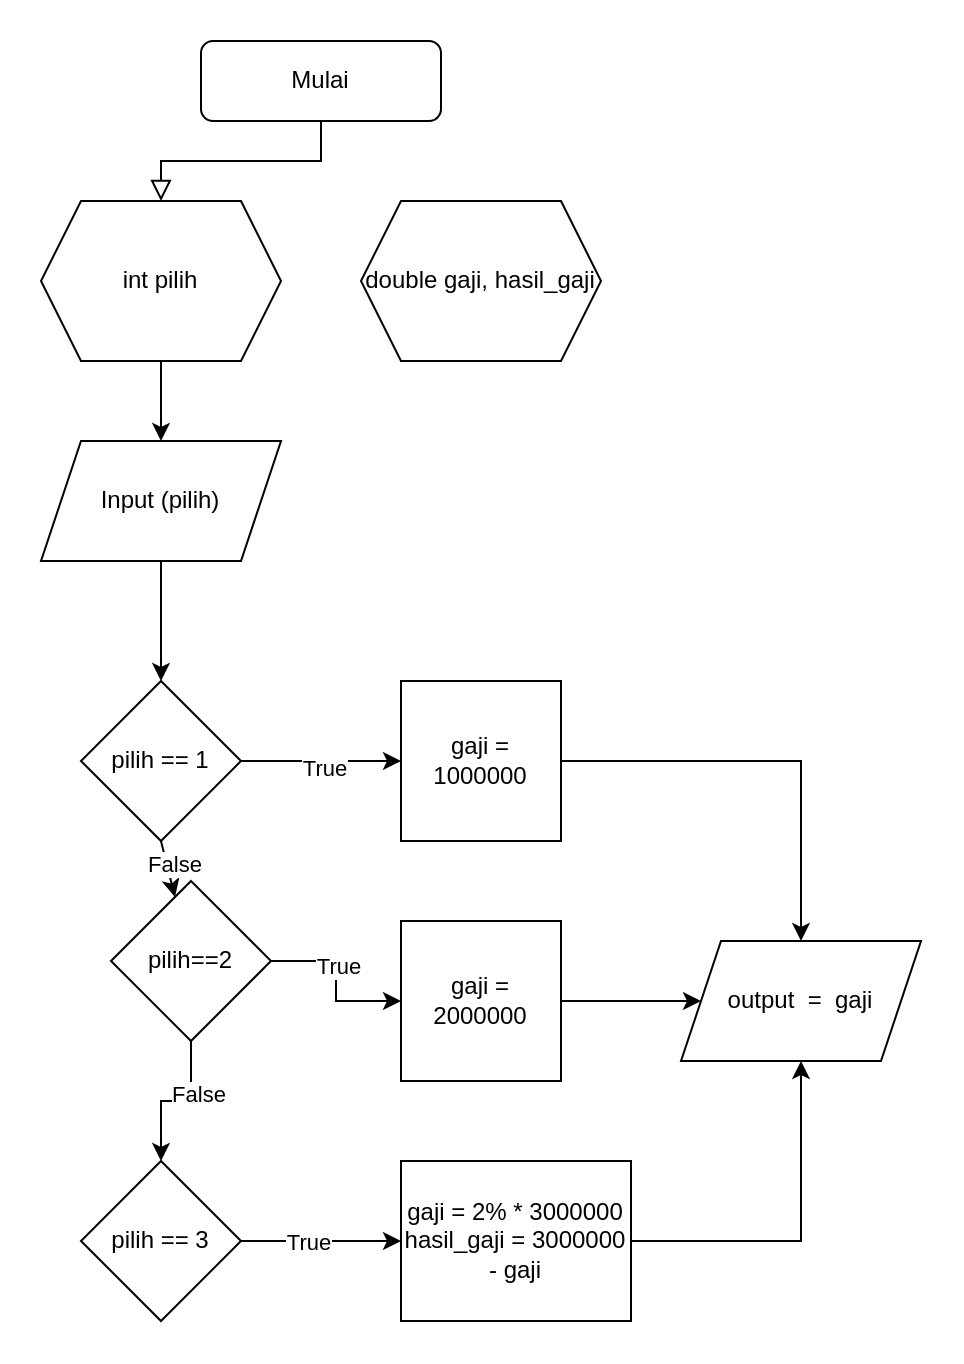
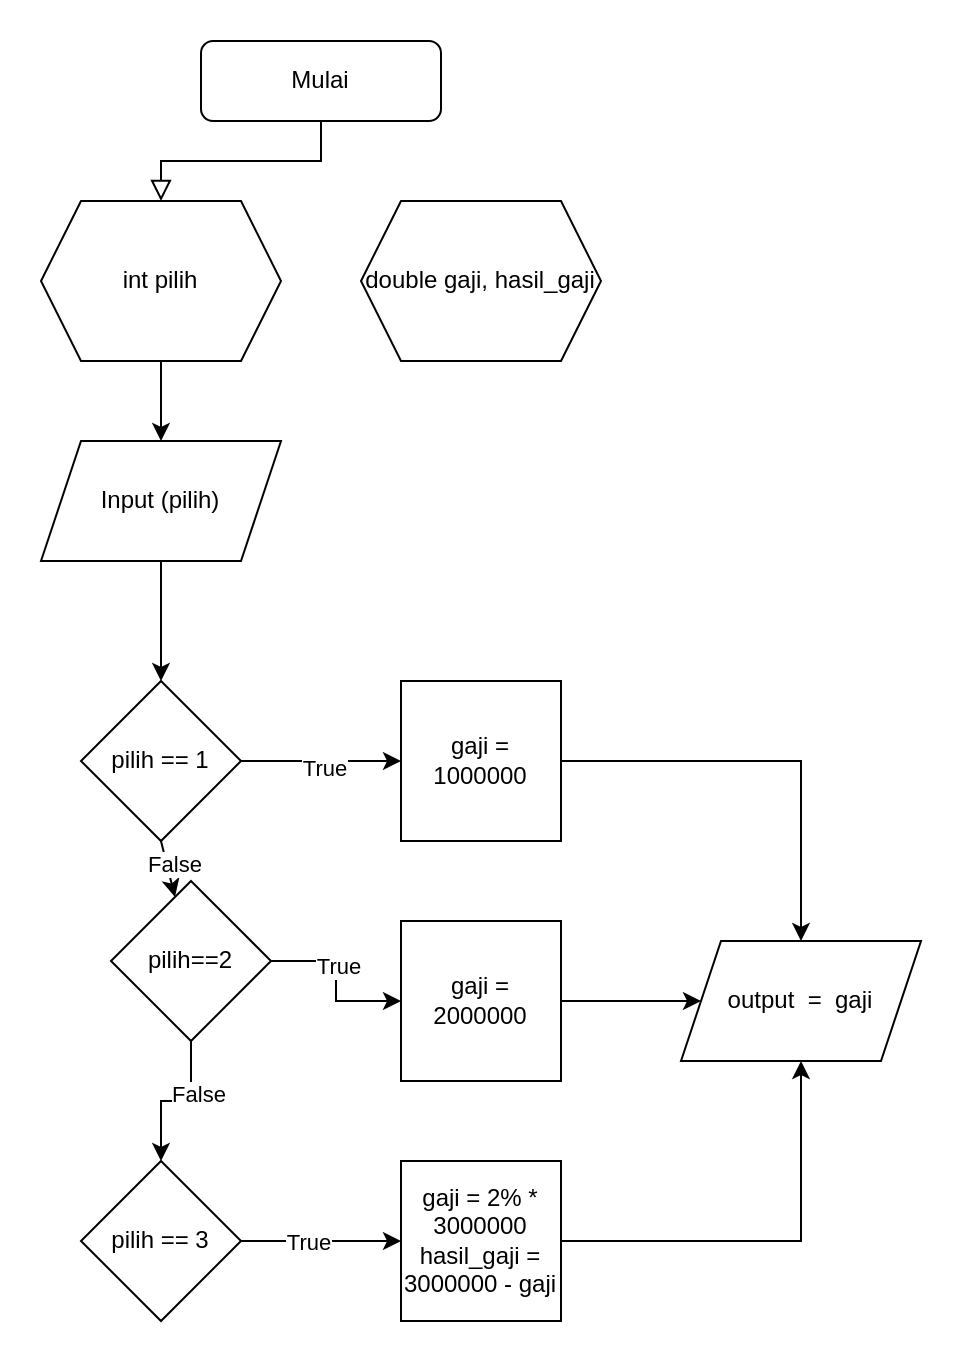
(516, 1241) -> (481, 1241)
